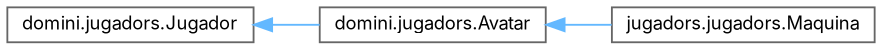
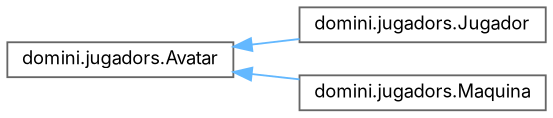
(296, 25) -> (276, 42)
(743, 25) -> (423, 93)
